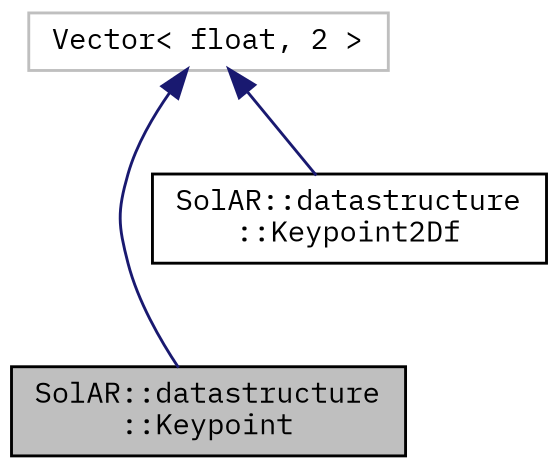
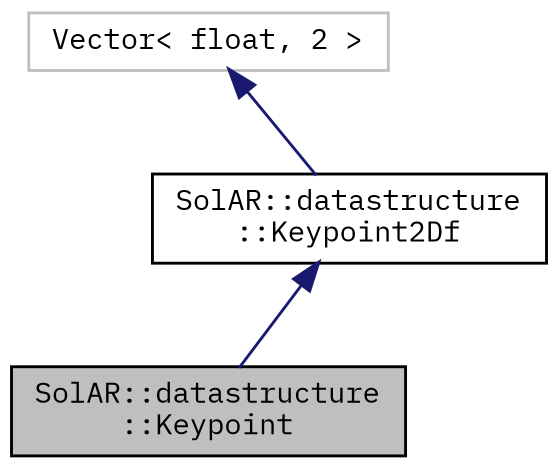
(121, 231) -> (270, 327)
